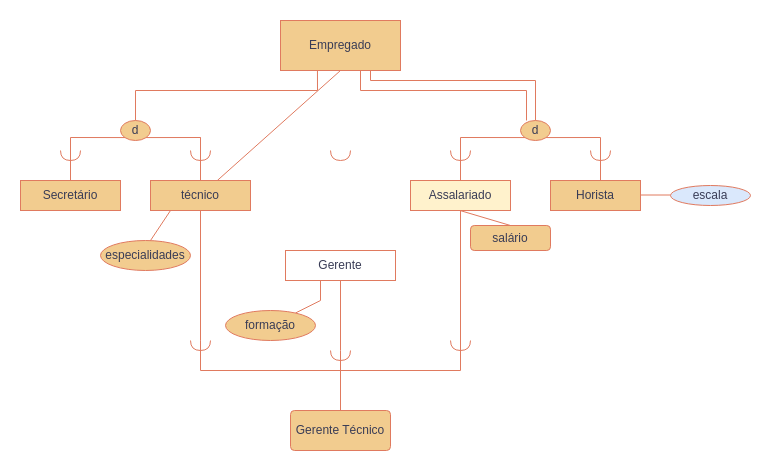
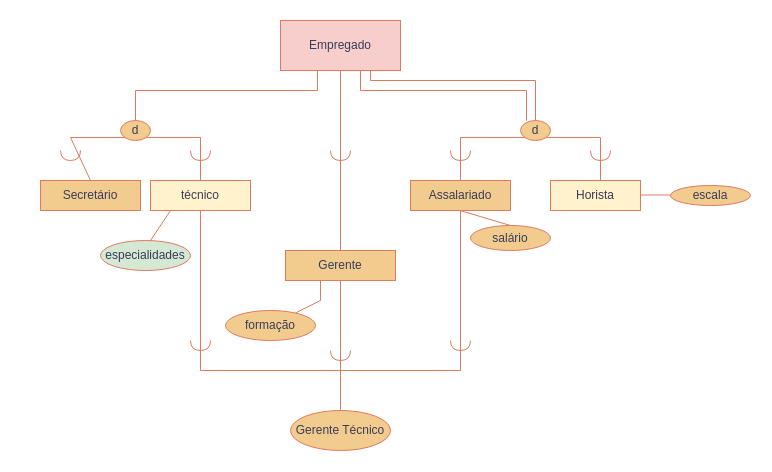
(341, 46) -> (341, 46)
(279, 125) -> (341, 161)
(71, 196) -> (91, 196)
(201, 196) -> (201, 196)
(461, 196) -> (461, 196)
(596, 196) -> (596, 196)
(711, 196) -> (711, 196)
(511, 238) -> (511, 238)
(146, 256) -> (146, 256)
(341, 266) -> (341, 266)
(341, 431) -> (341, 431)
